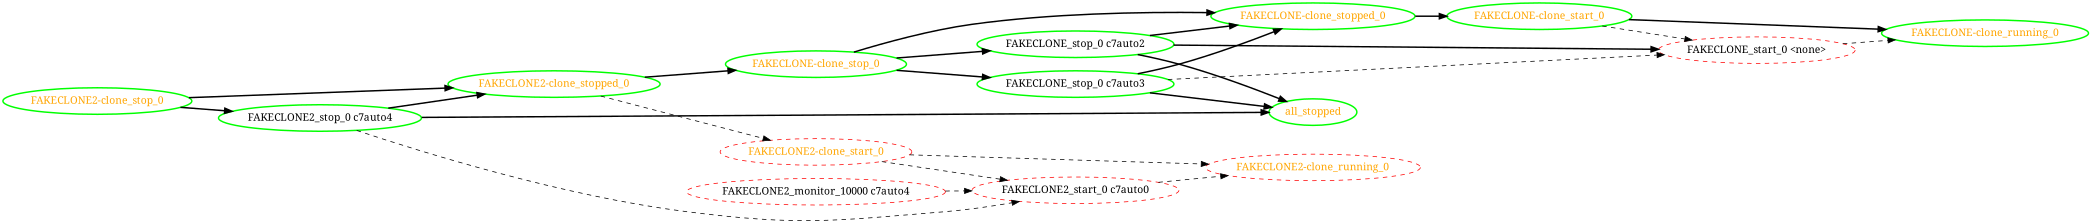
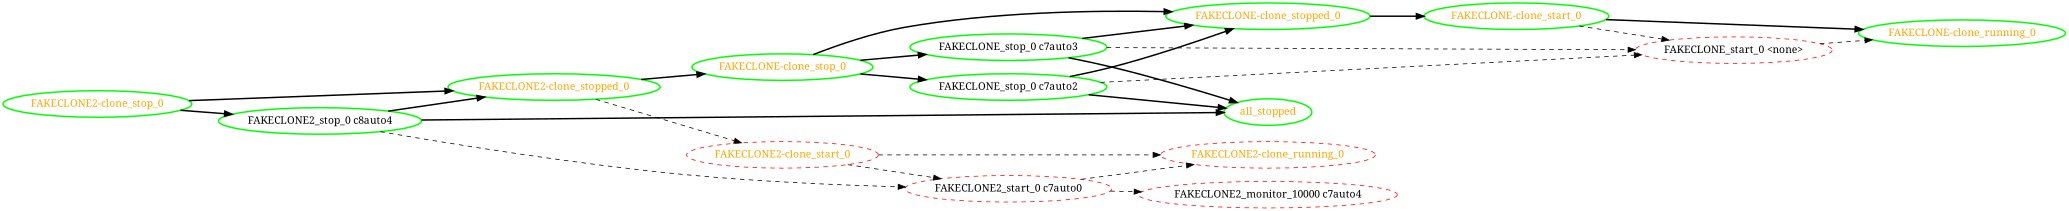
(1412, 47) -> (1367, 69)
(320, 118) -> (320, 121)
(955, 191) -> (1122, 191)
